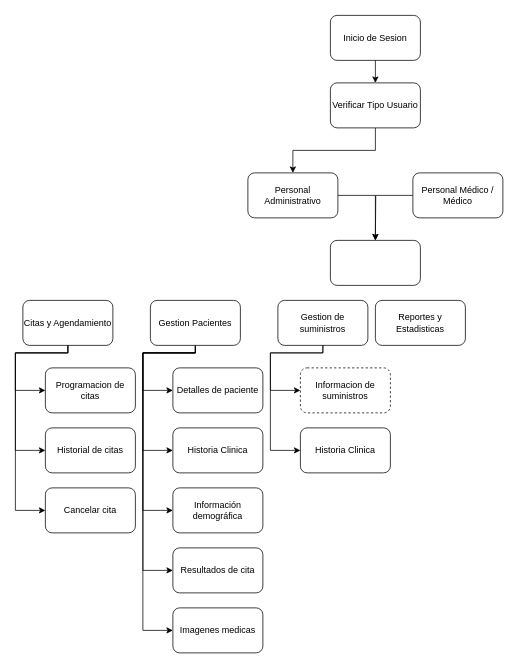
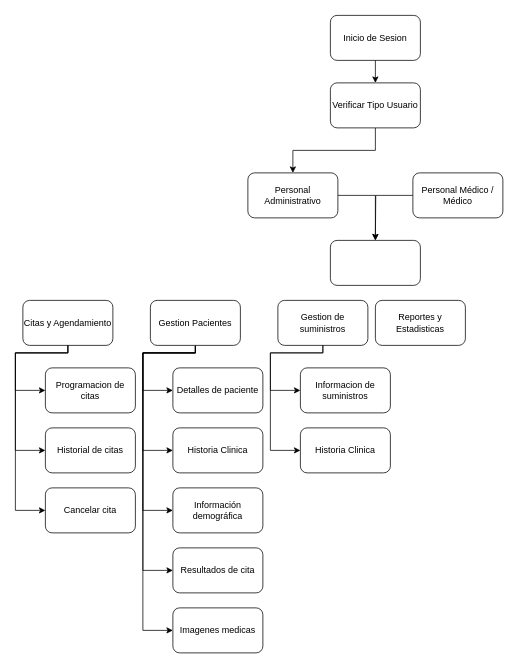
(345, 390) -> (345, 390)
